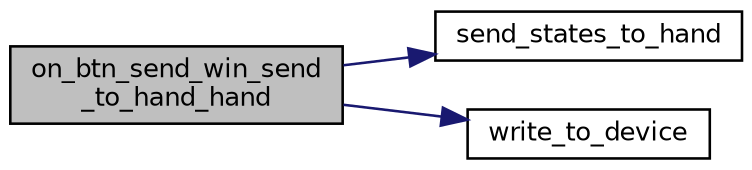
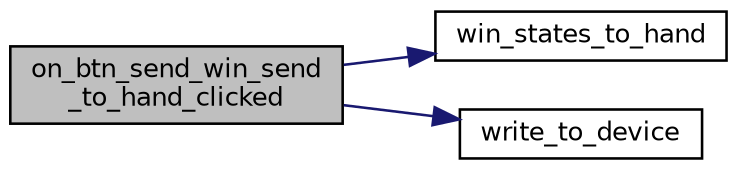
(589, 36) -> (581, 36)
(176, 85) -> (176, 85)
